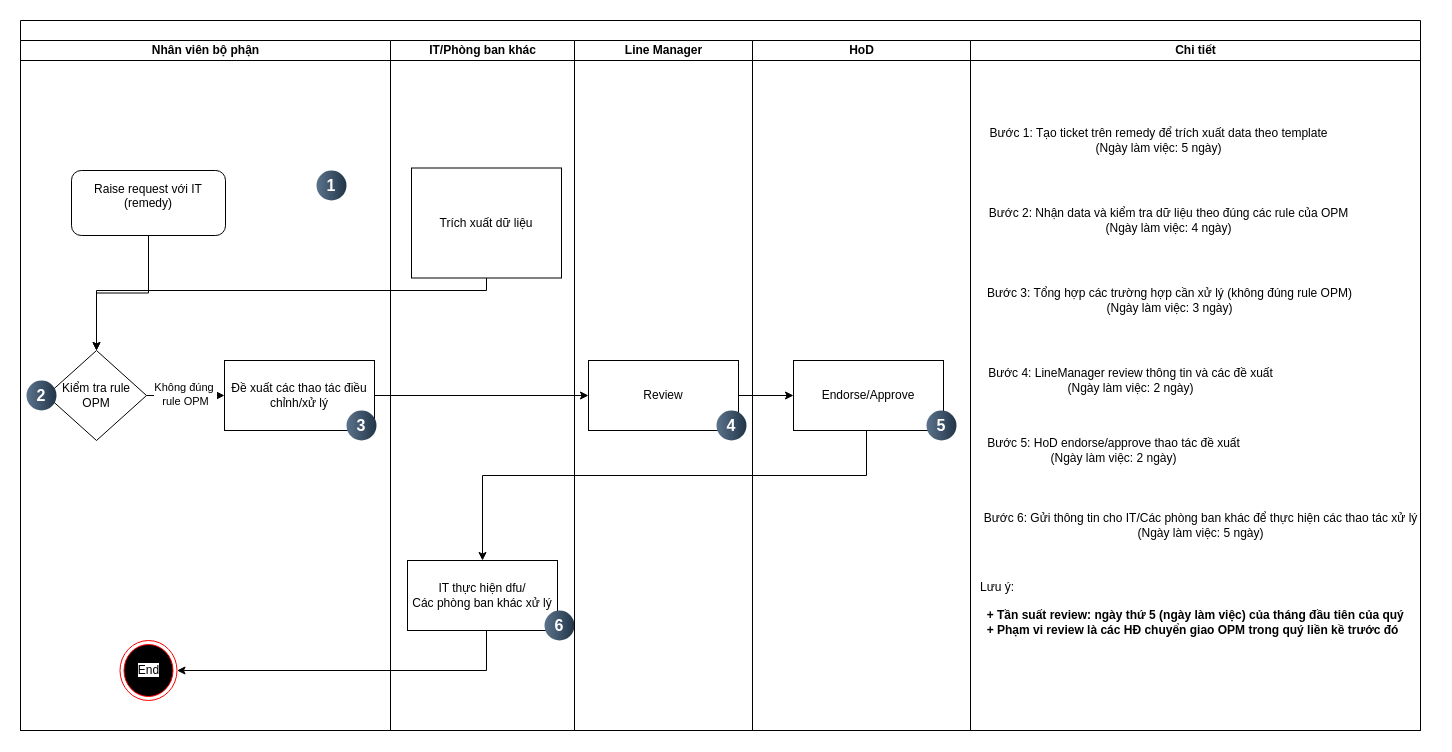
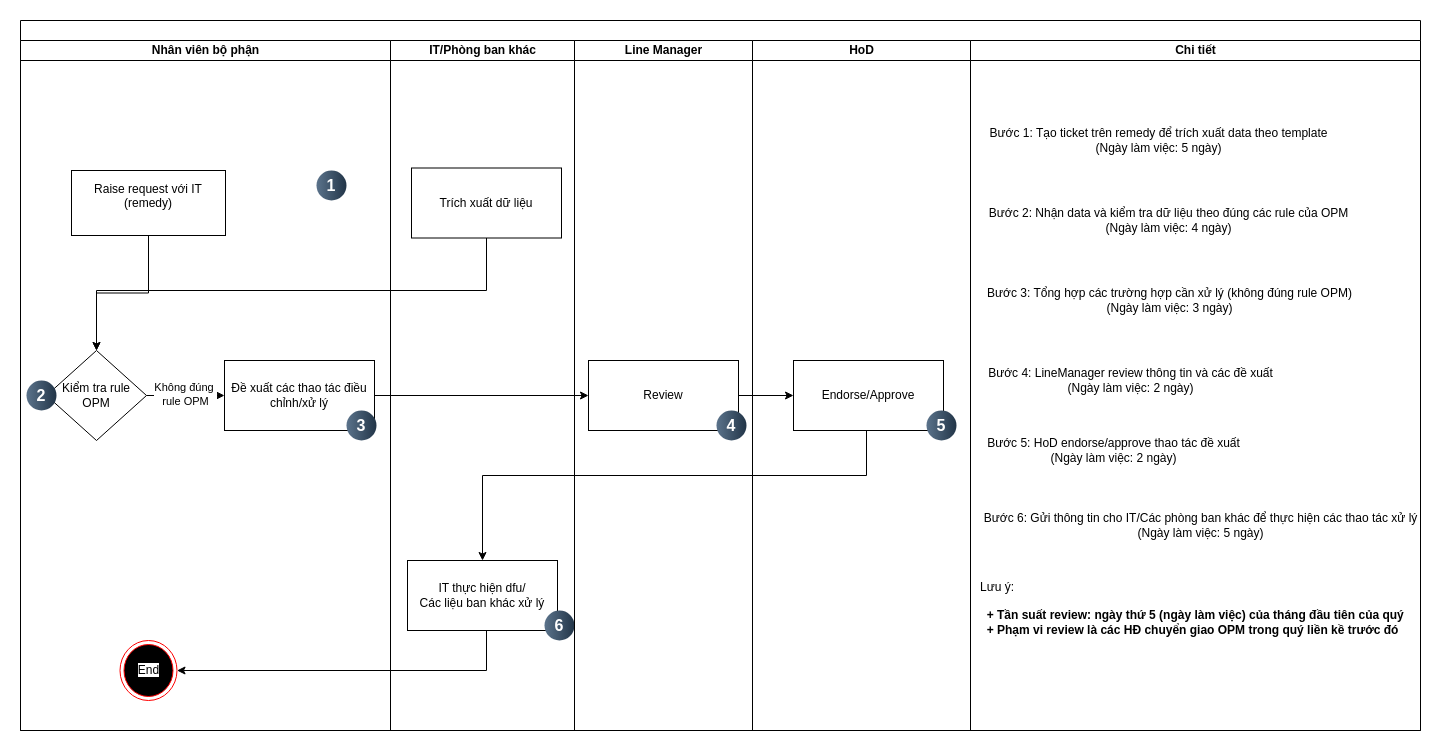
(149, 203) -> (149, 203)
(487, 223) -> (487, 203)
(483, 596) -> (483, 596)
